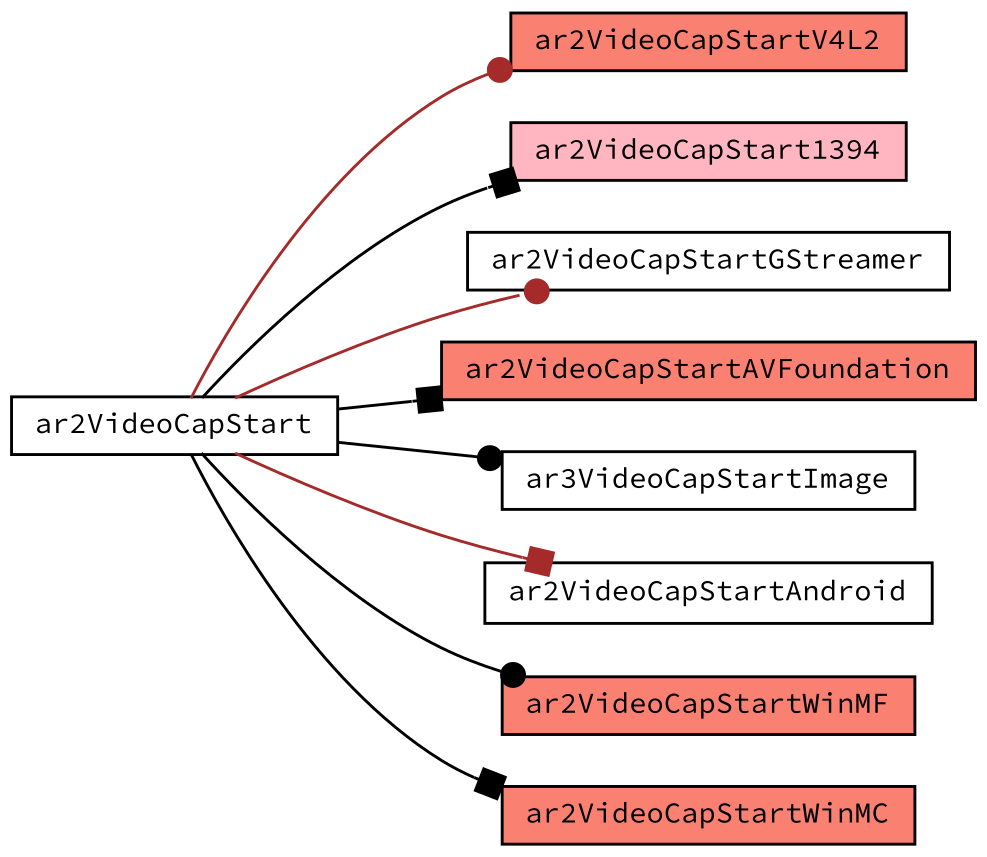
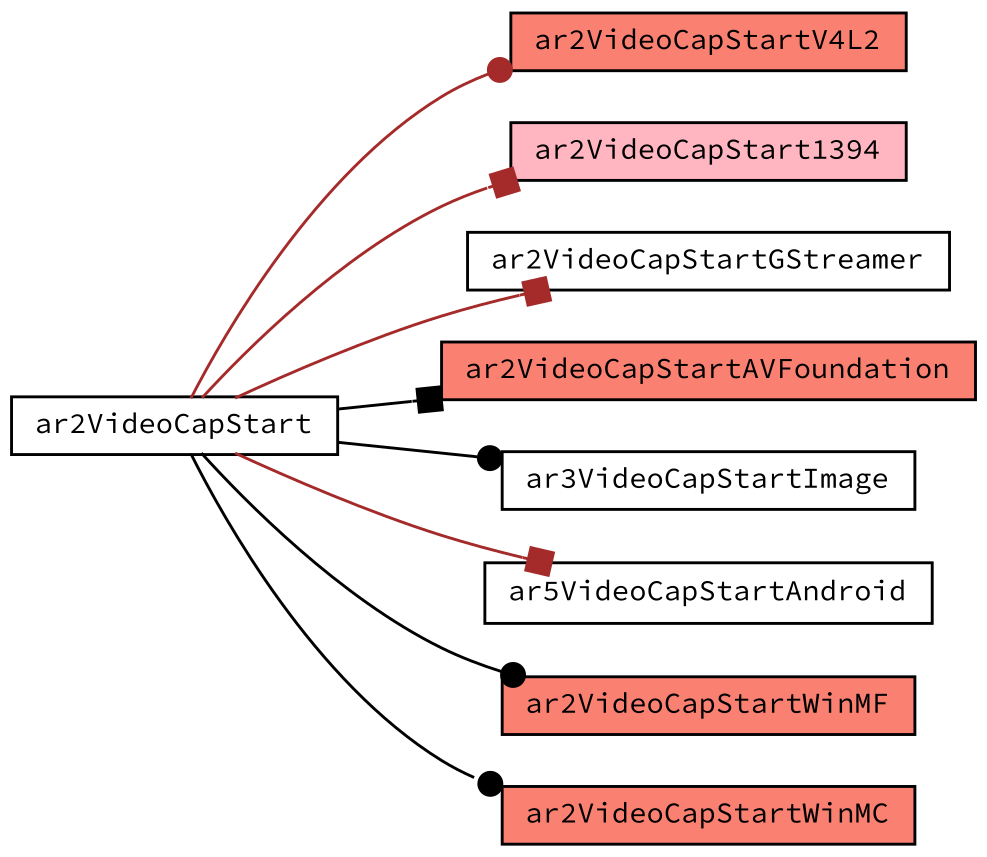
(333, 276) -> (333, 276)
(375, 339) -> (375, 339)
(709, 593) -> (709, 593)
(308, 638) -> (308, 638)
